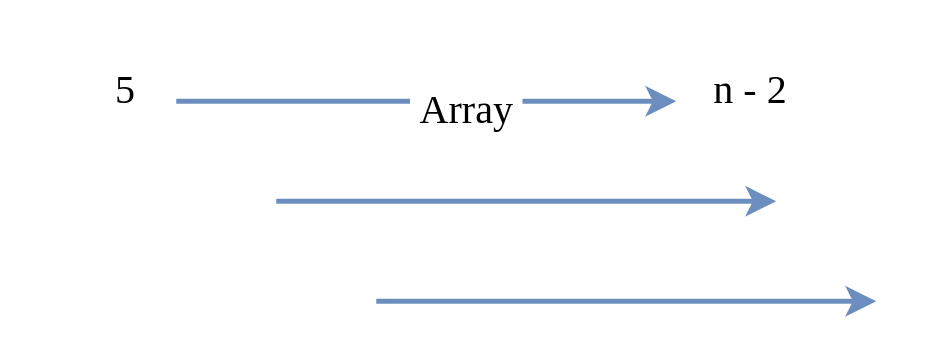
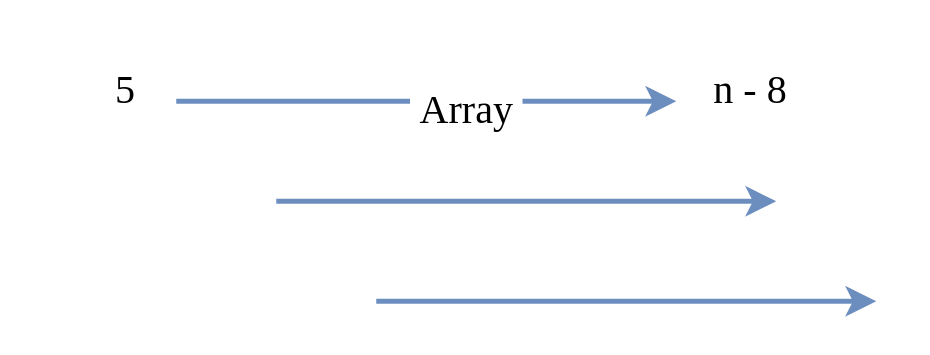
(751, 89) -> (751, 89)
